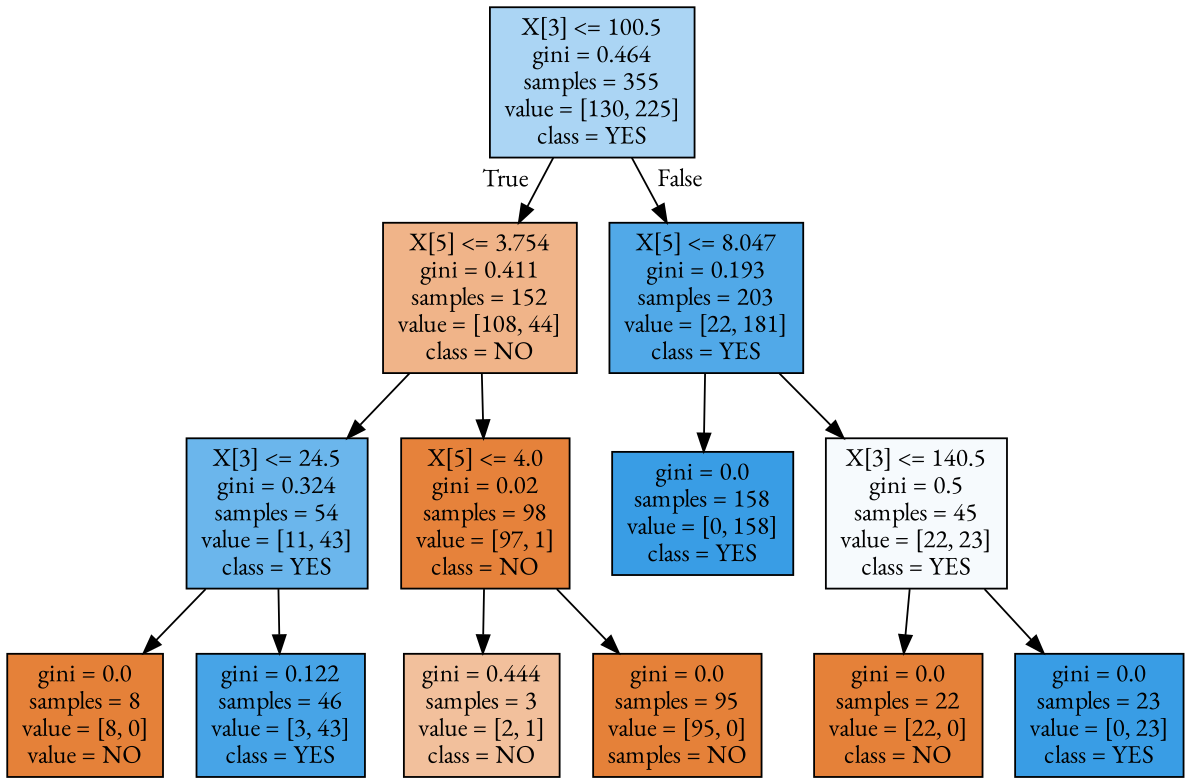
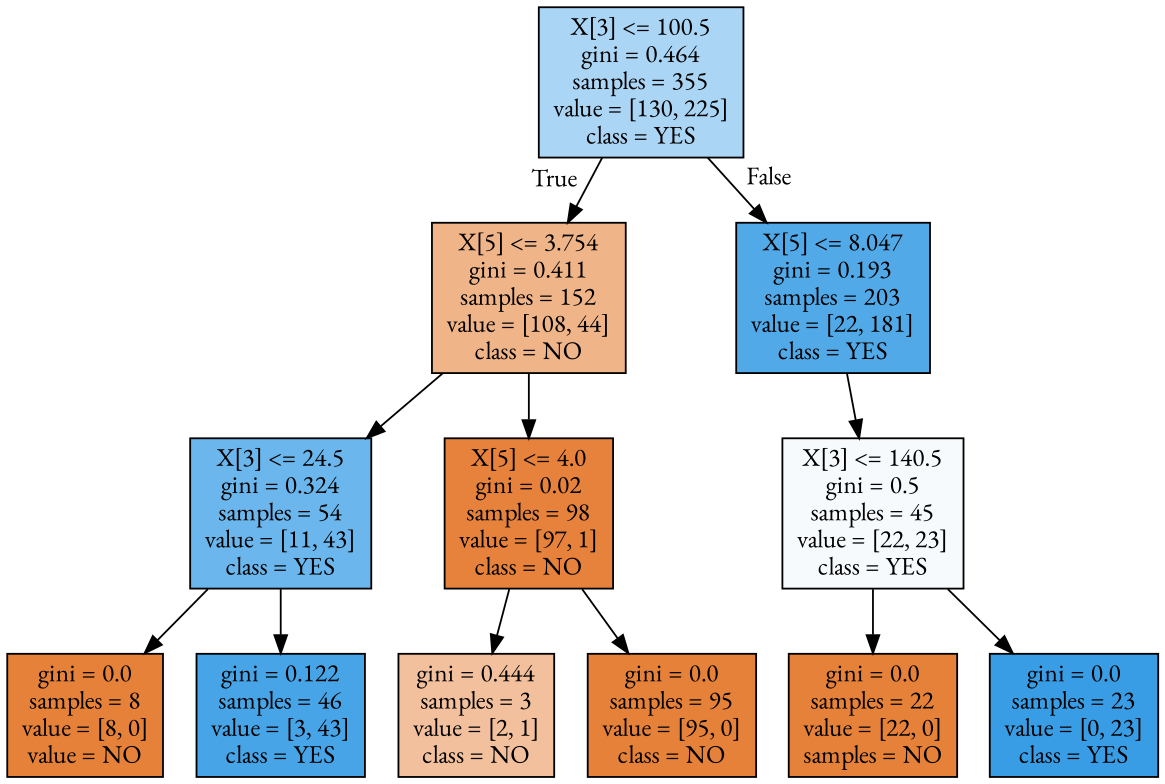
(703, 513) -> none
(677, 715) -> (672, 715)
(898, 715) -> (873, 715)
